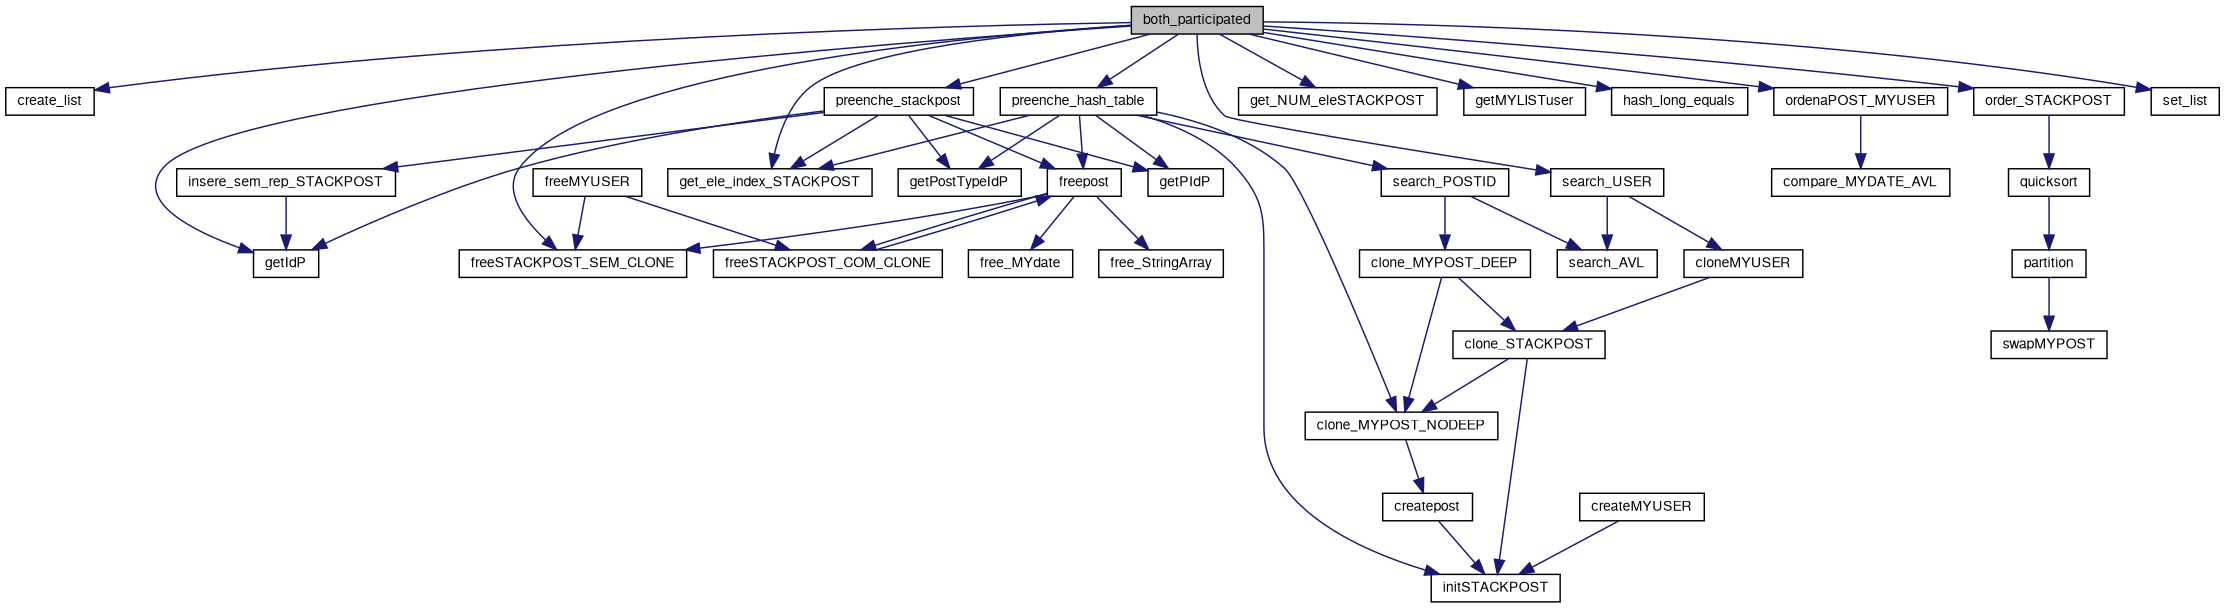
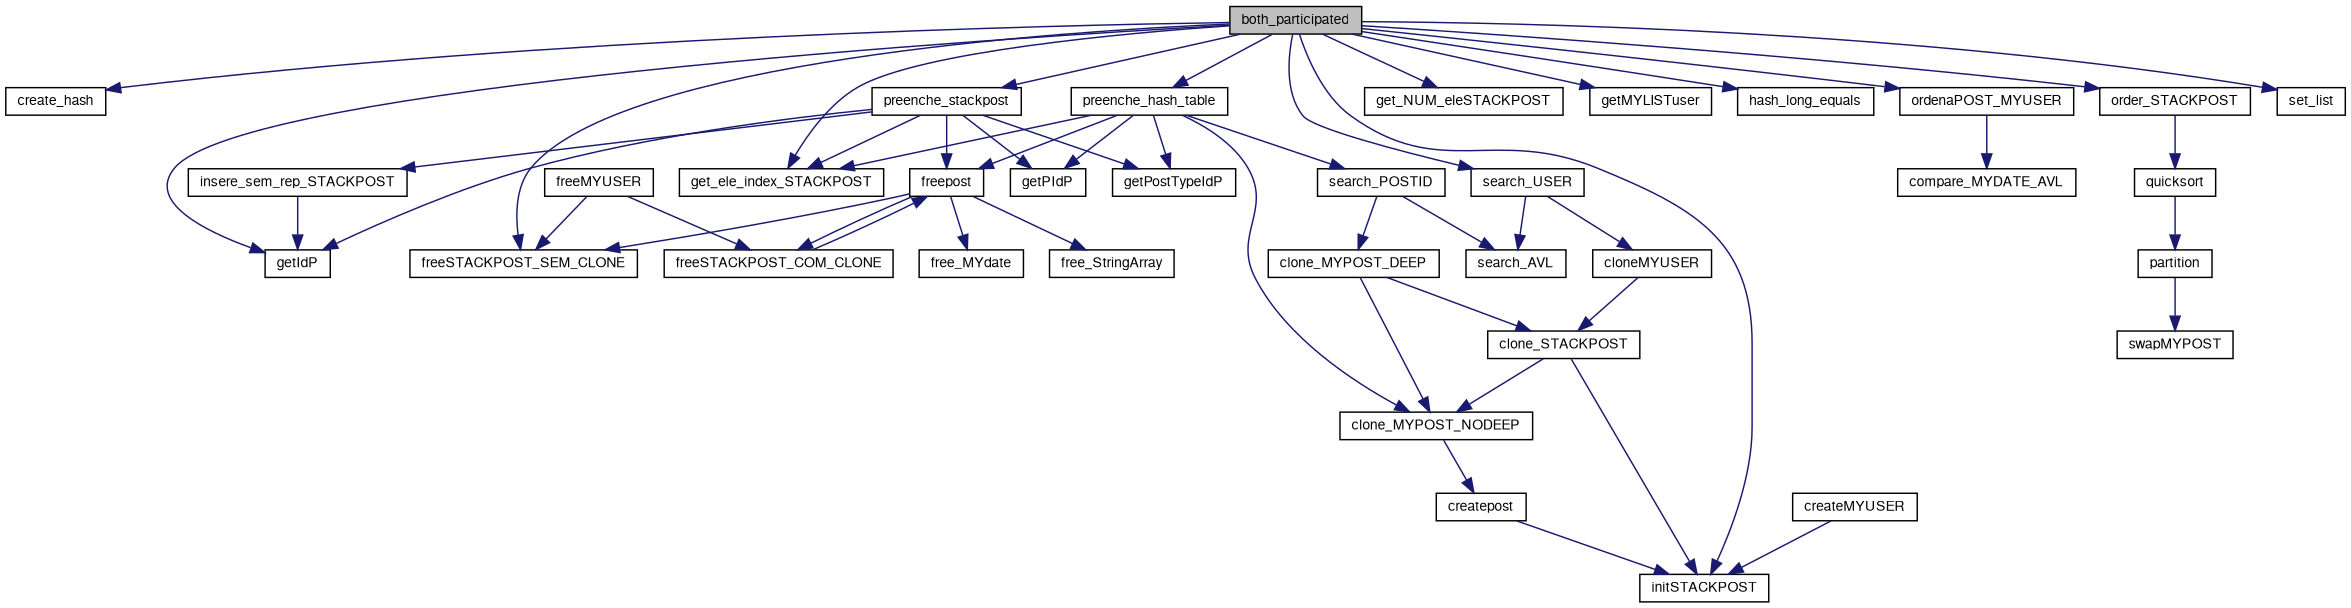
(50, 101) -> (56, 101)
(1264, 354) -> (1653, 193)
